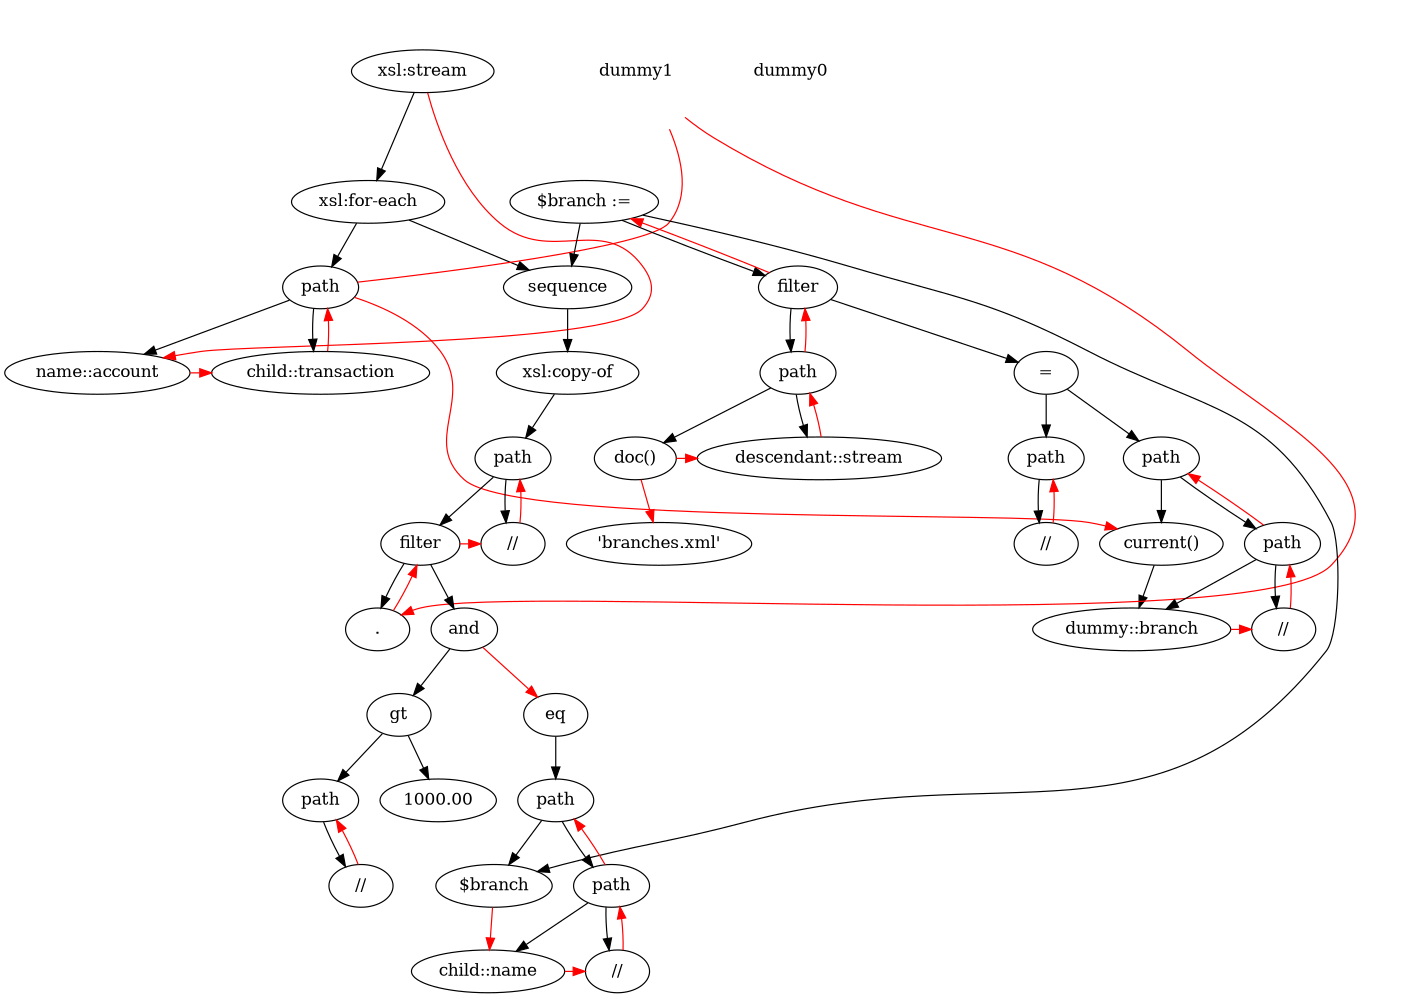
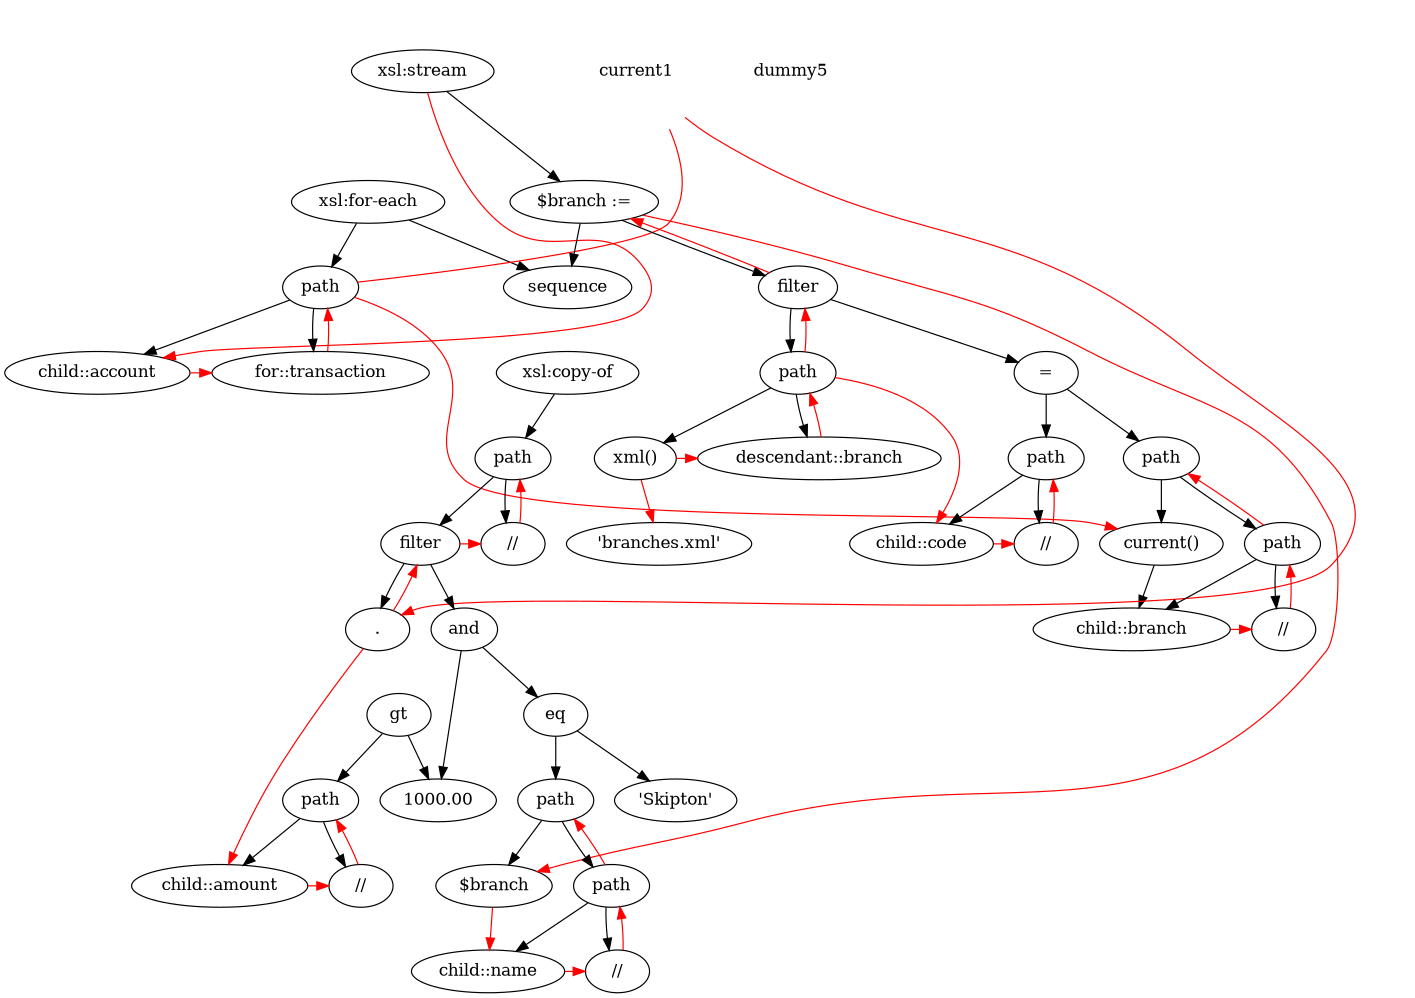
(636, 71) -> (636, 71)
(791, 71) -> (791, 71)
(398, 131) -> (499, 133)
(568, 322) -> none
(97, 373) -> (97, 373)
(321, 373) -> (321, 373)
(635, 458) -> (635, 458)
(819, 458) -> (819, 458)
none -> (922, 544)
(1336, 616) -> (1336, 616)
(1132, 629) -> (1132, 629)
(435, 667) -> (452, 709)
(506, 668) -> (506, 668)
none -> (676, 800)
none -> (220, 886)
